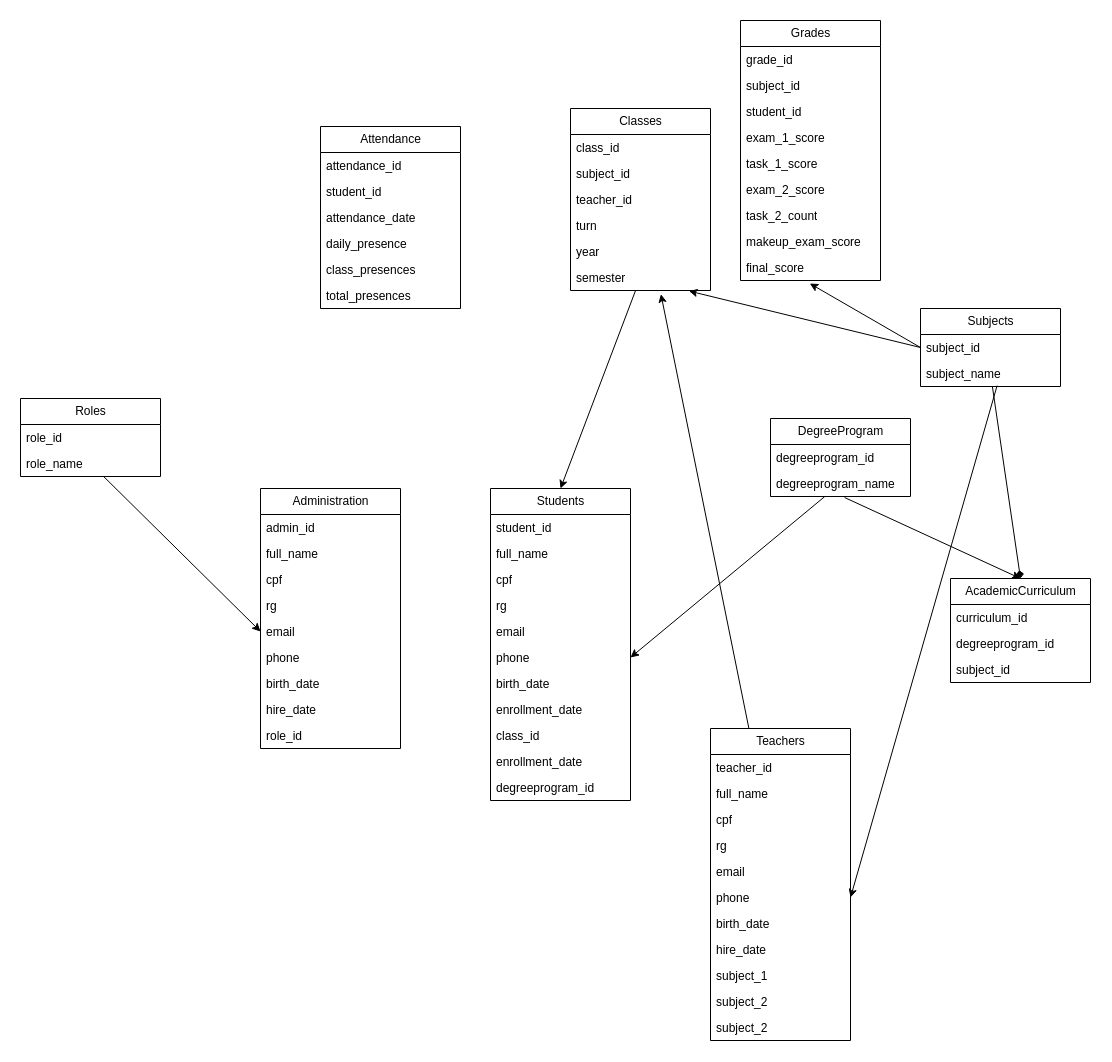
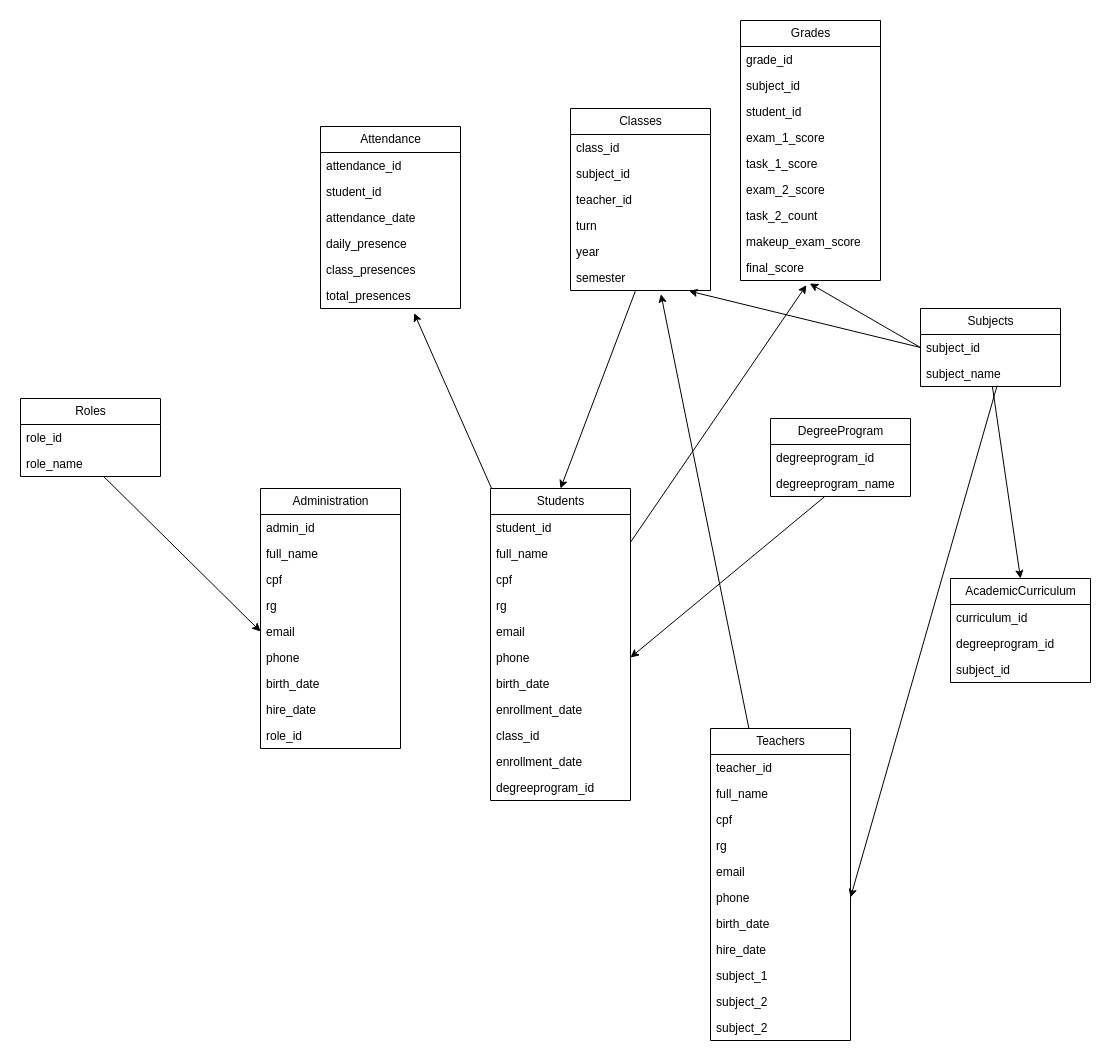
none -> (454, 402)
none -> (716, 417)
(929, 536) -> none
(1019, 569) -> (1019, 570)
